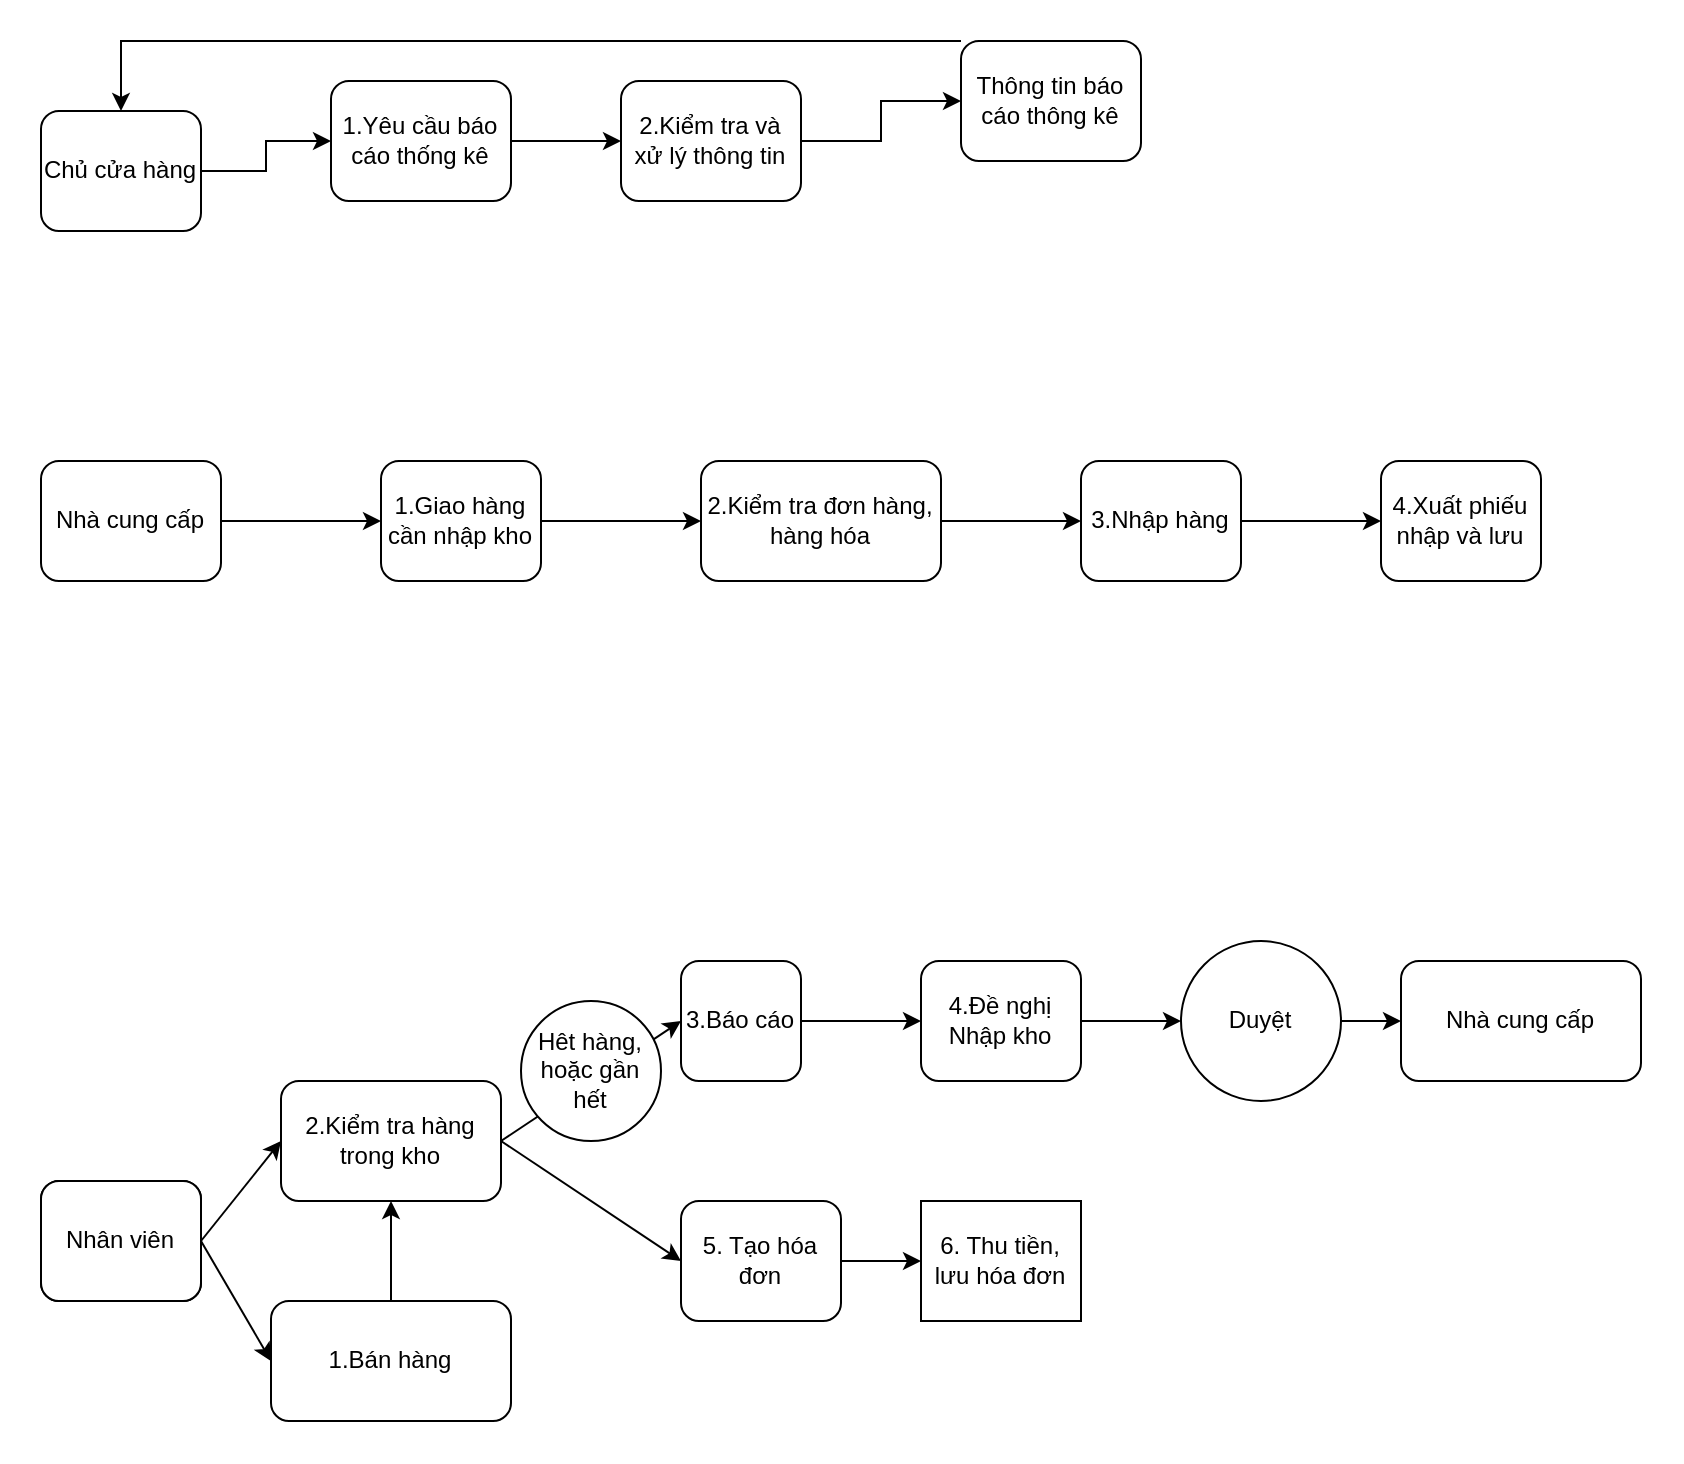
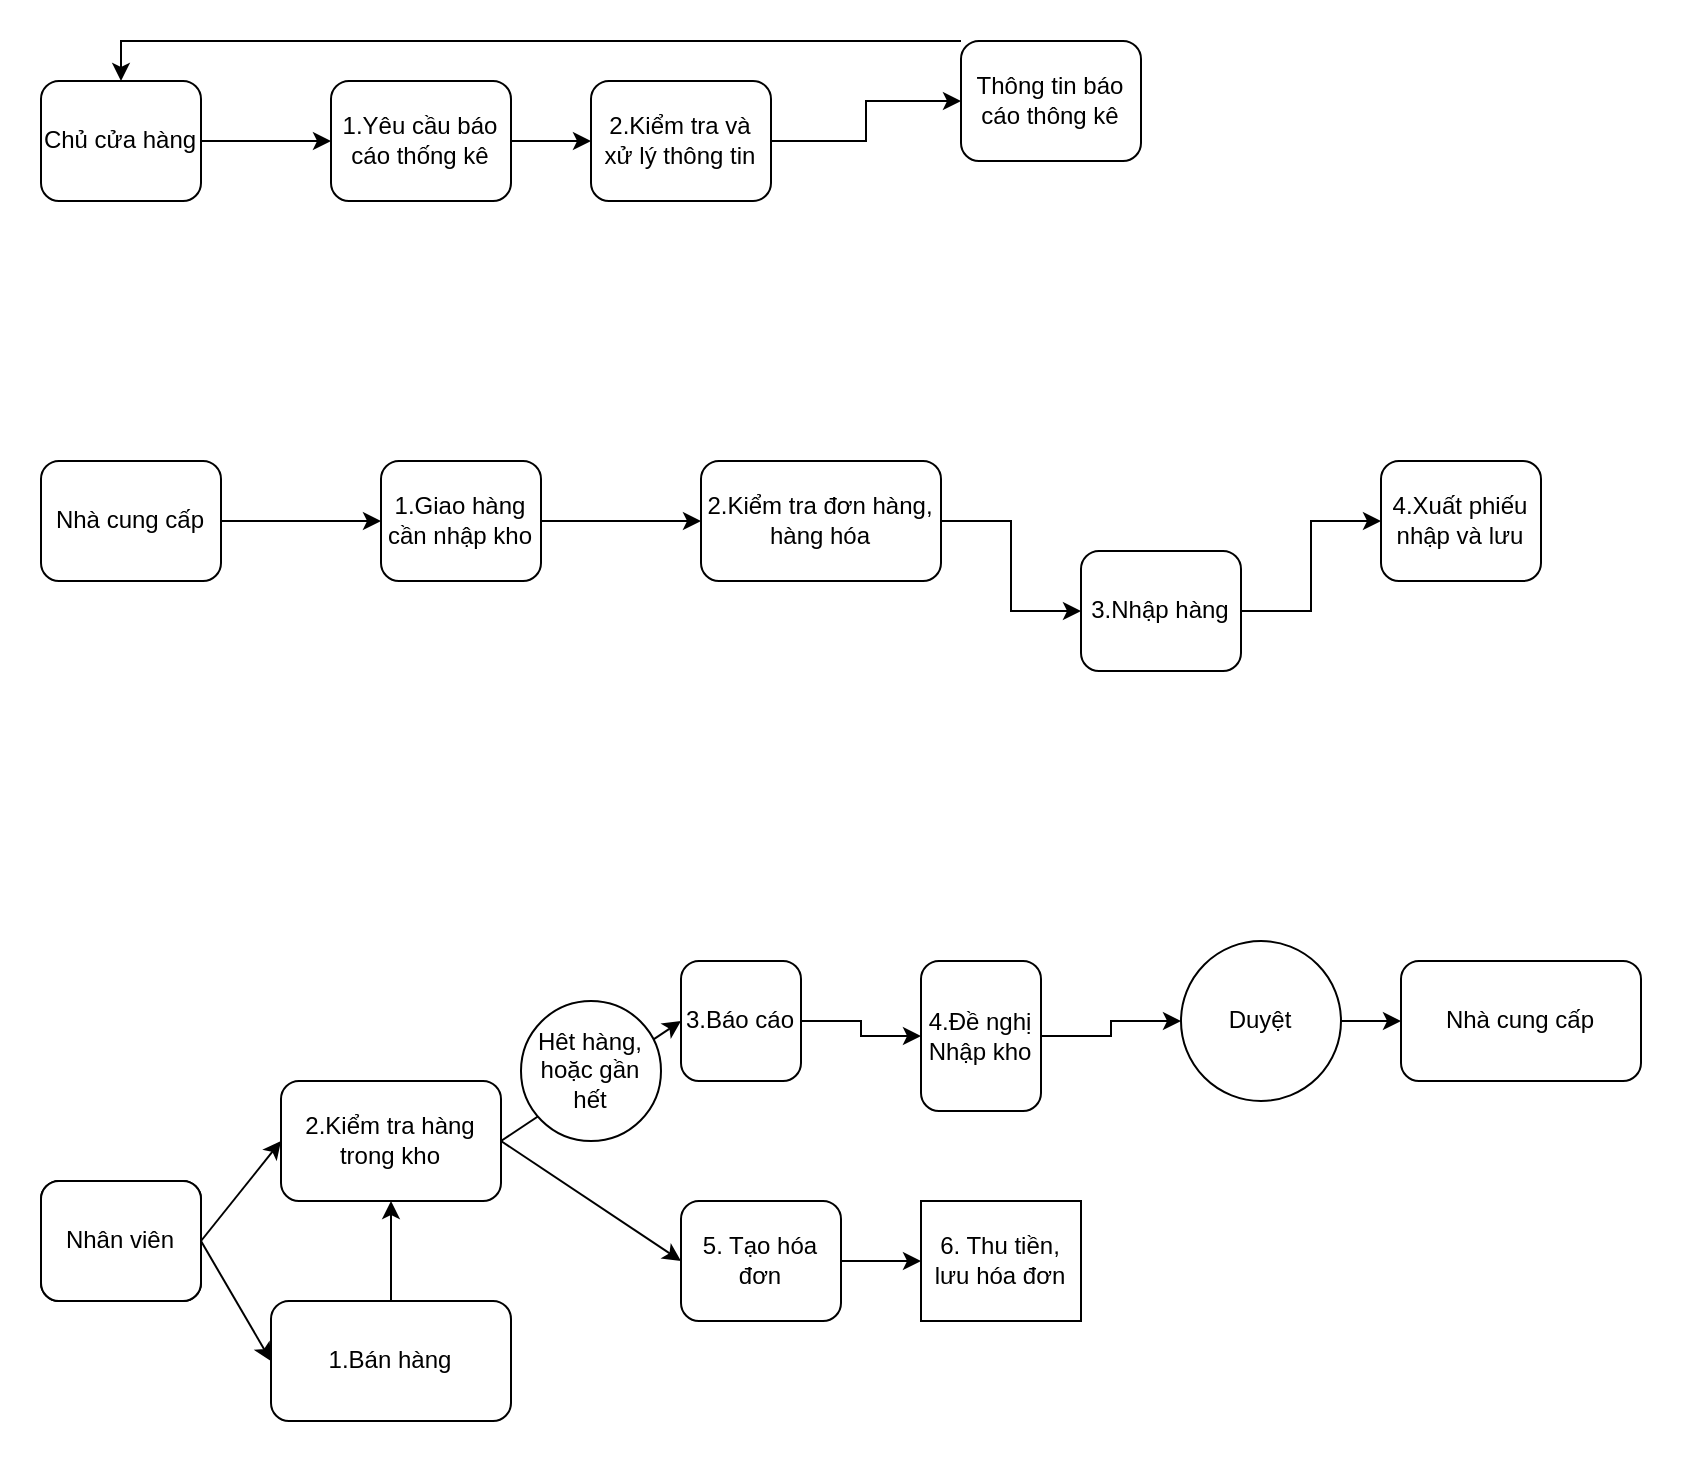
(711, 141) -> (681, 141)
(121, 171) -> (121, 141)
(1161, 521) -> (1161, 611)
(1001, 1021) -> (981, 1036)
